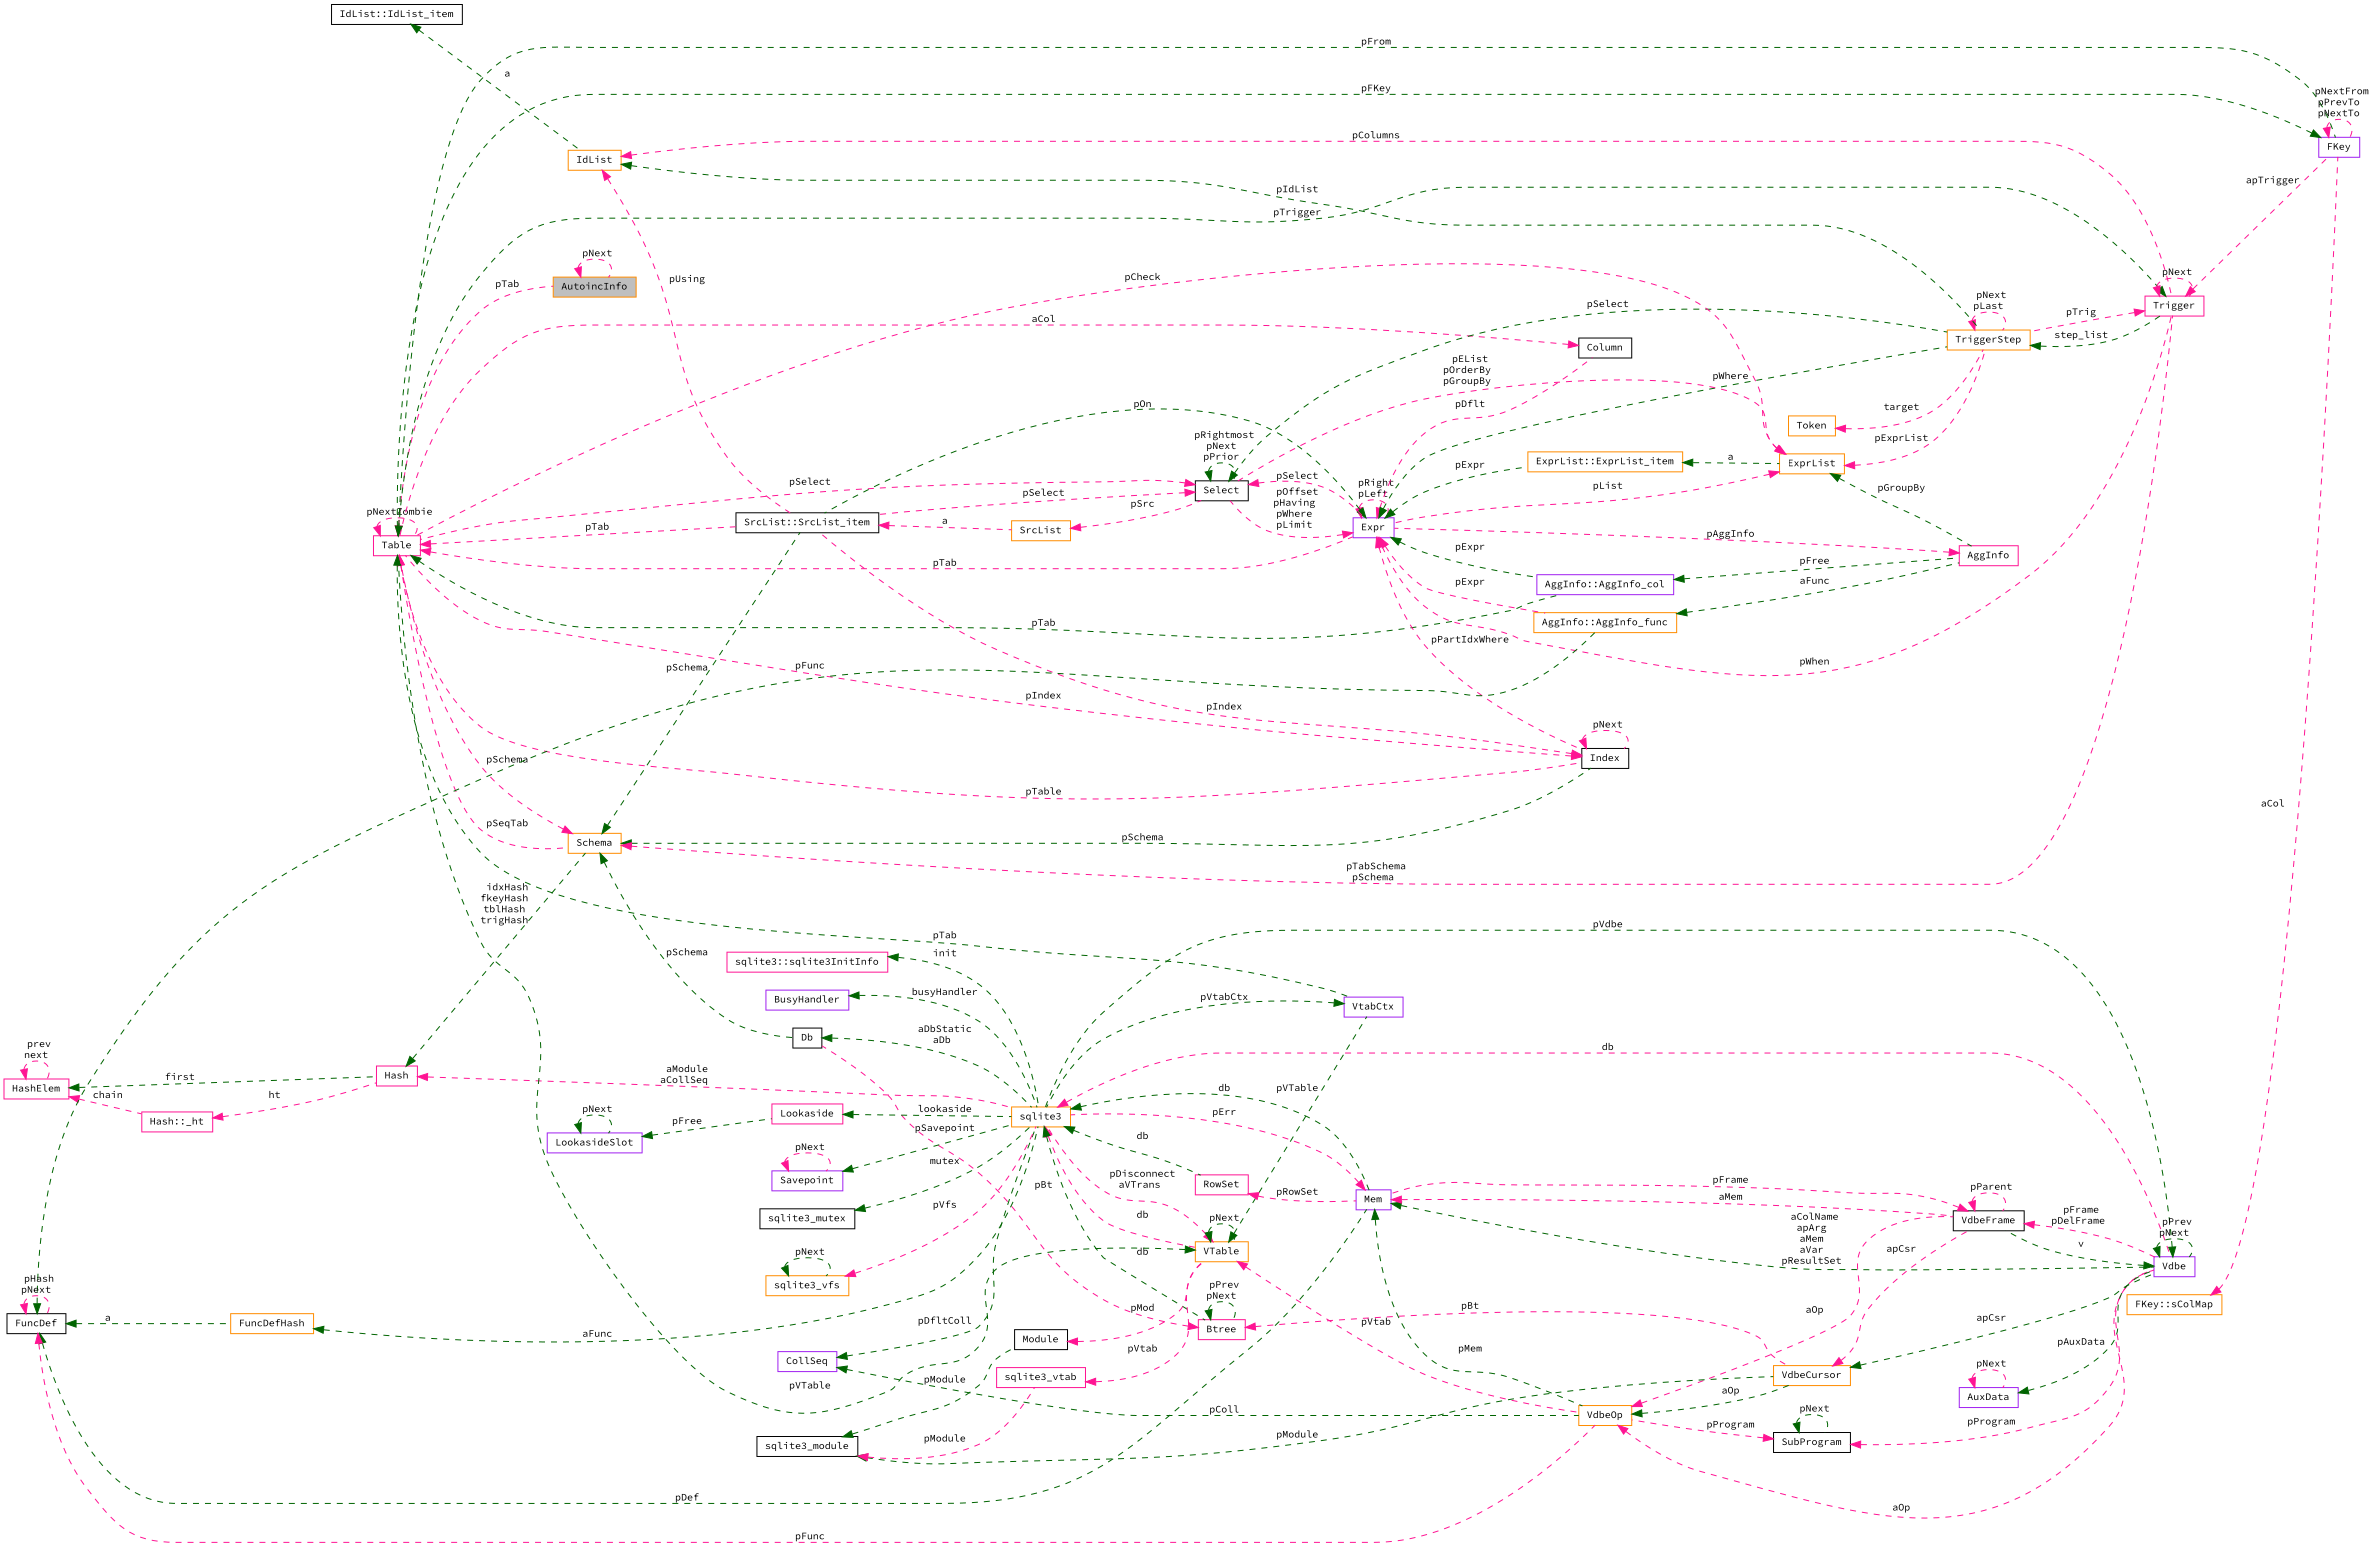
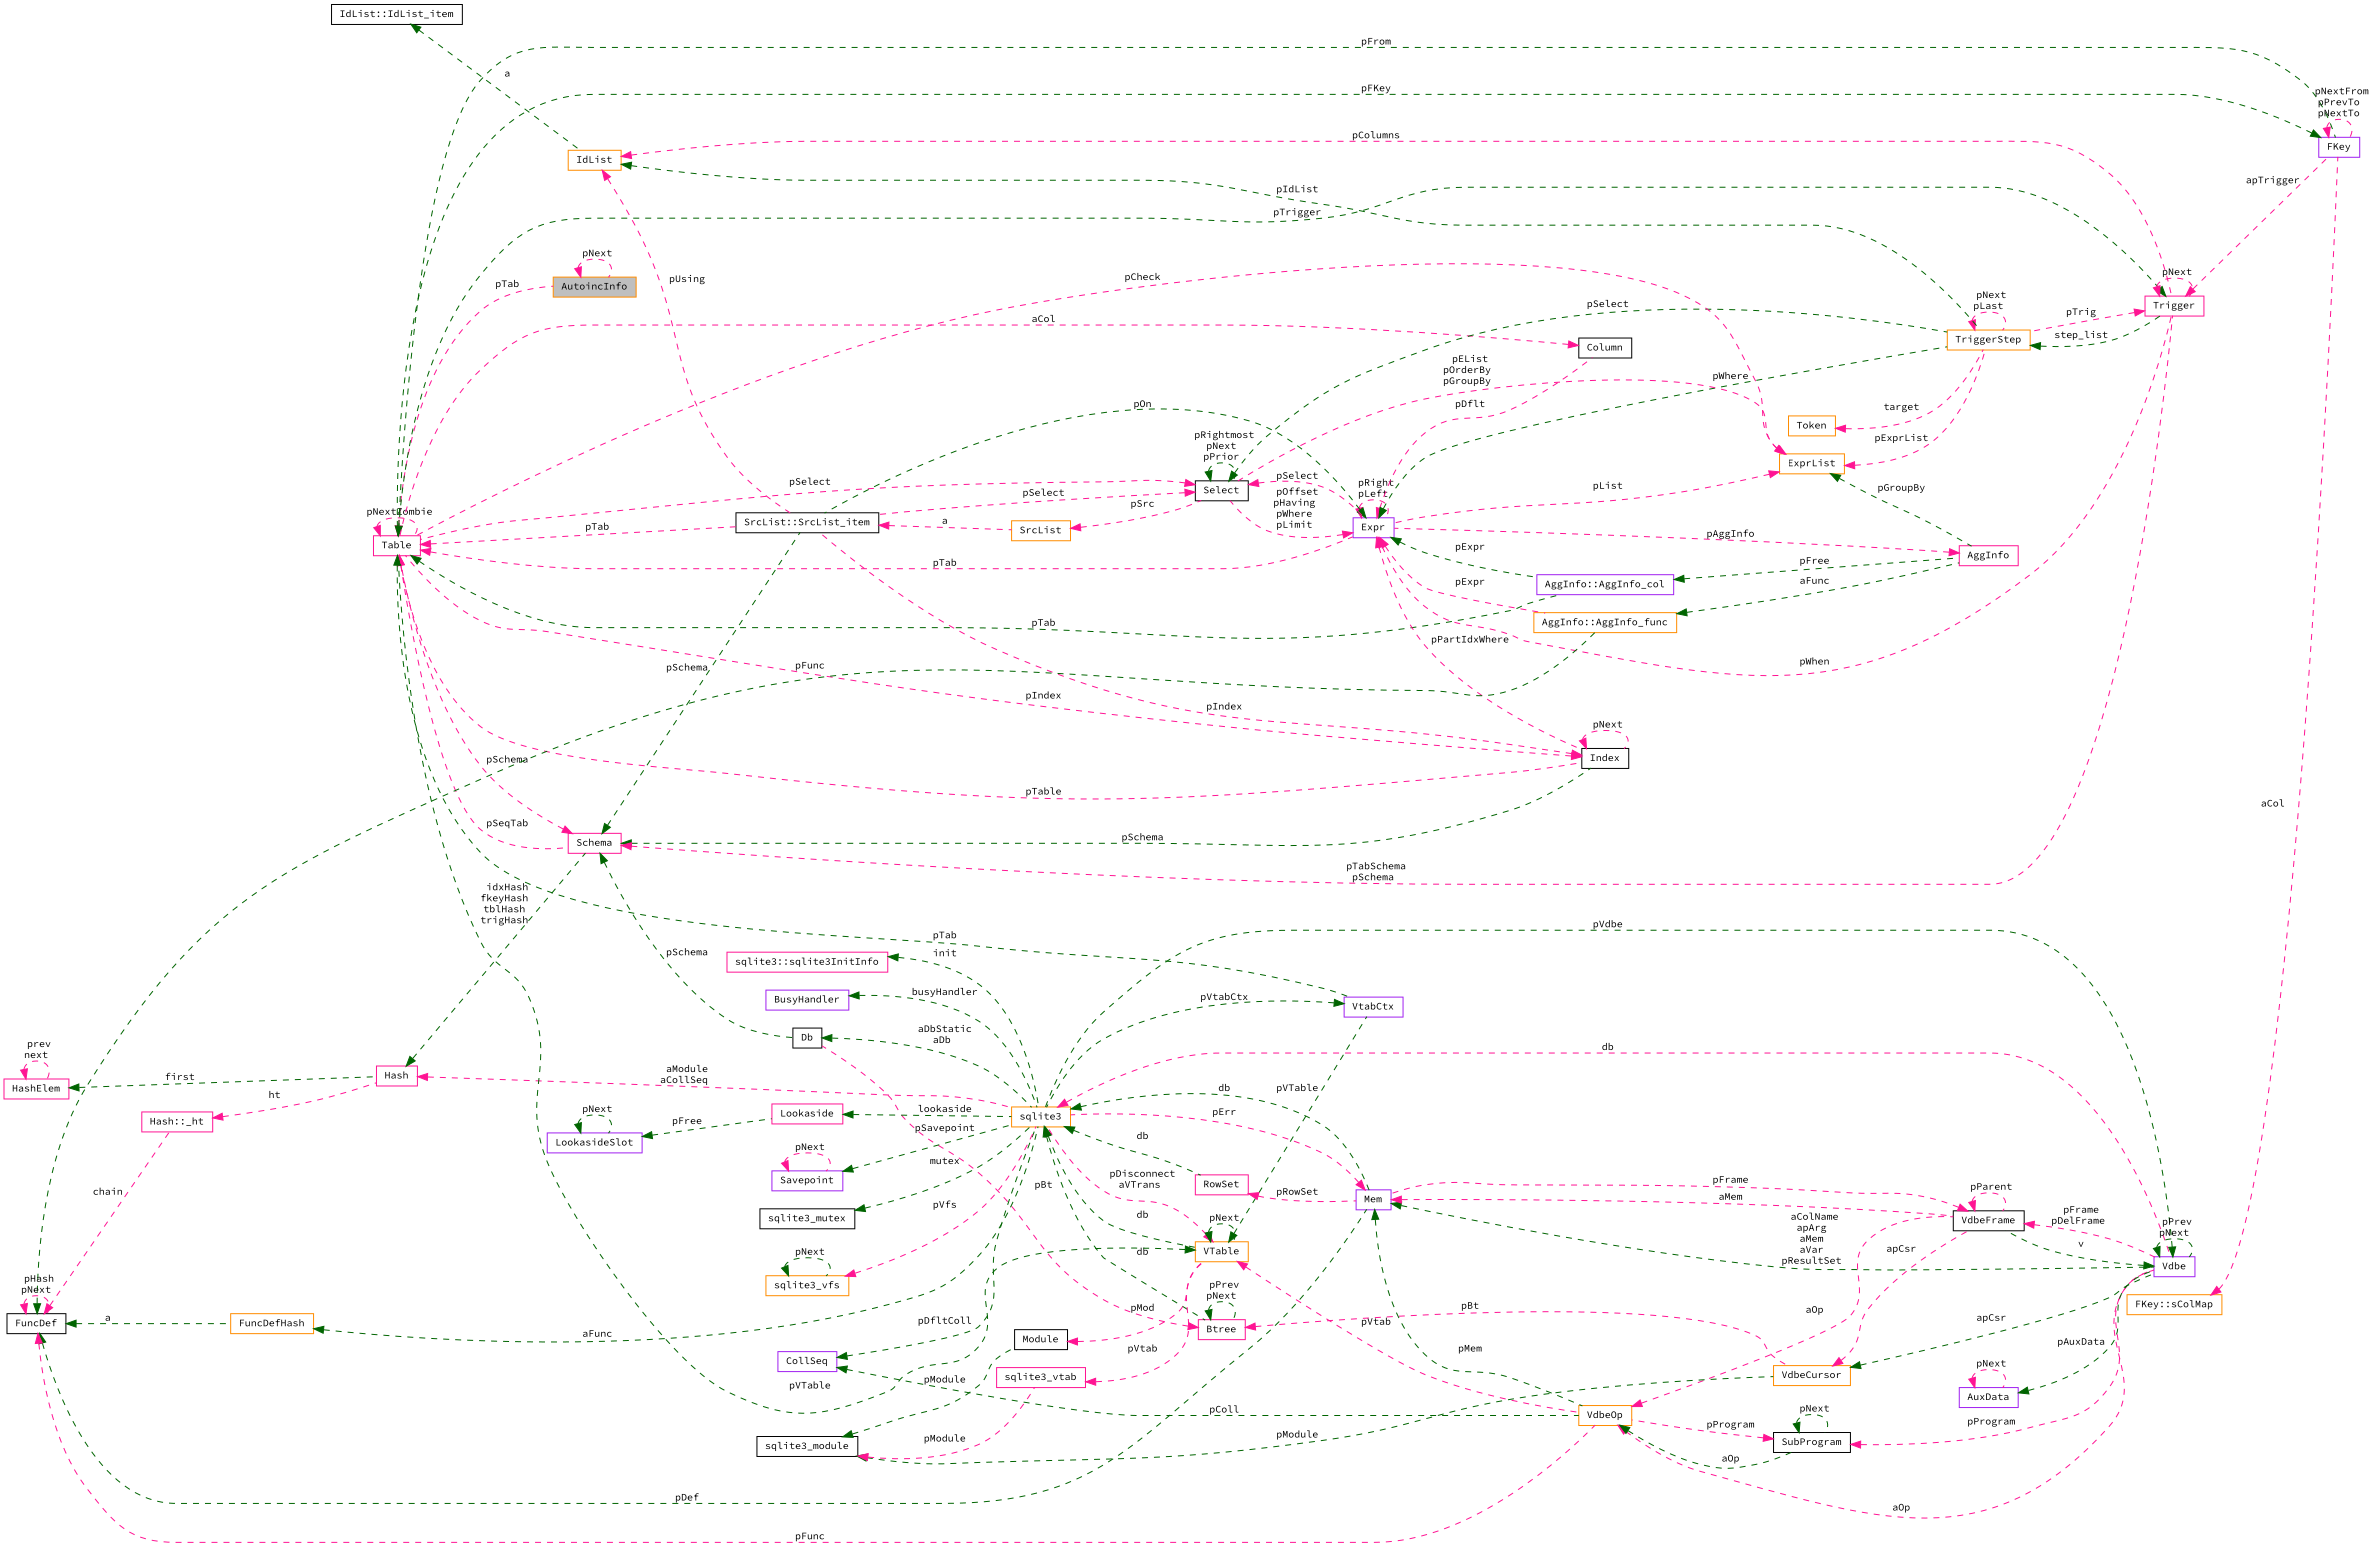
(1605, 462) -> none
(595, 843) -> (595, 843)
(110, 1107) -> (110, 1219)
(1101, 1219) -> (1101, 1219)
(1717, 1404) -> (1707, 1466)
